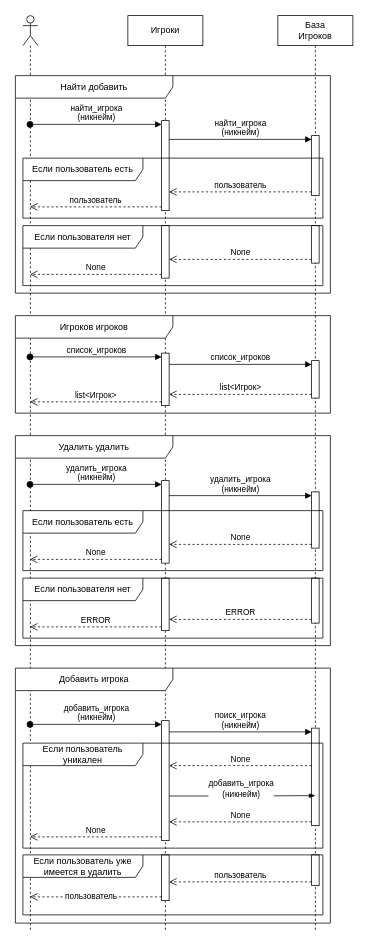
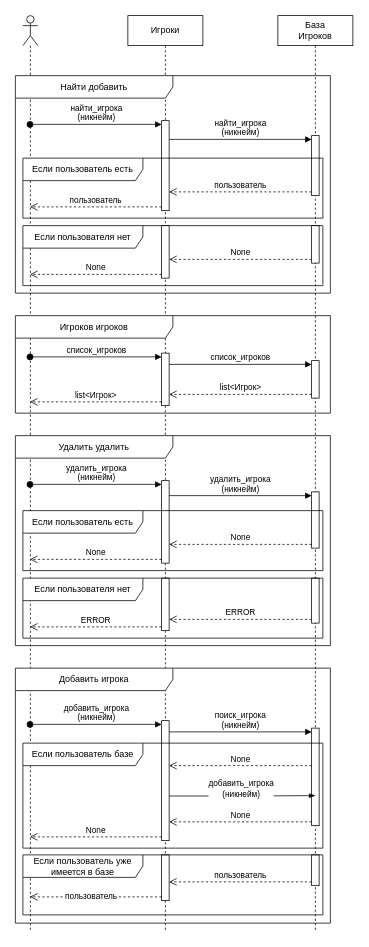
(83, 754) -> (83, 754)
(83, 866) -> (83, 866)
